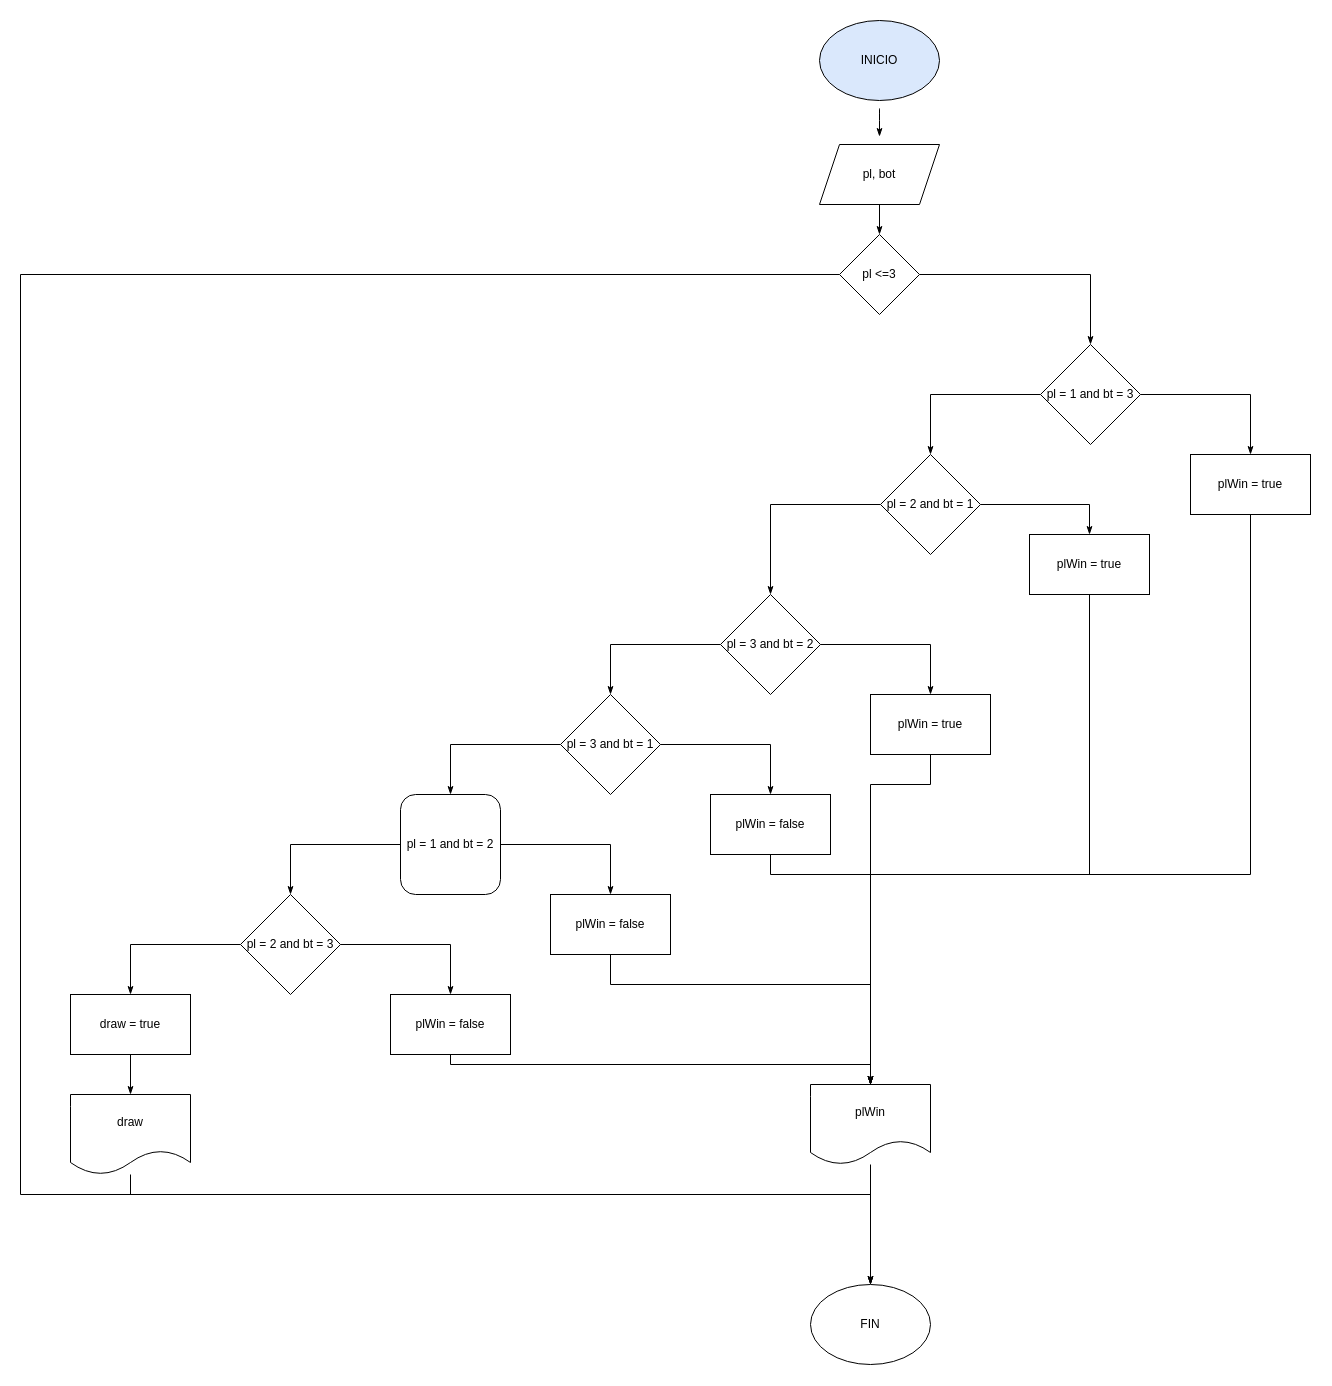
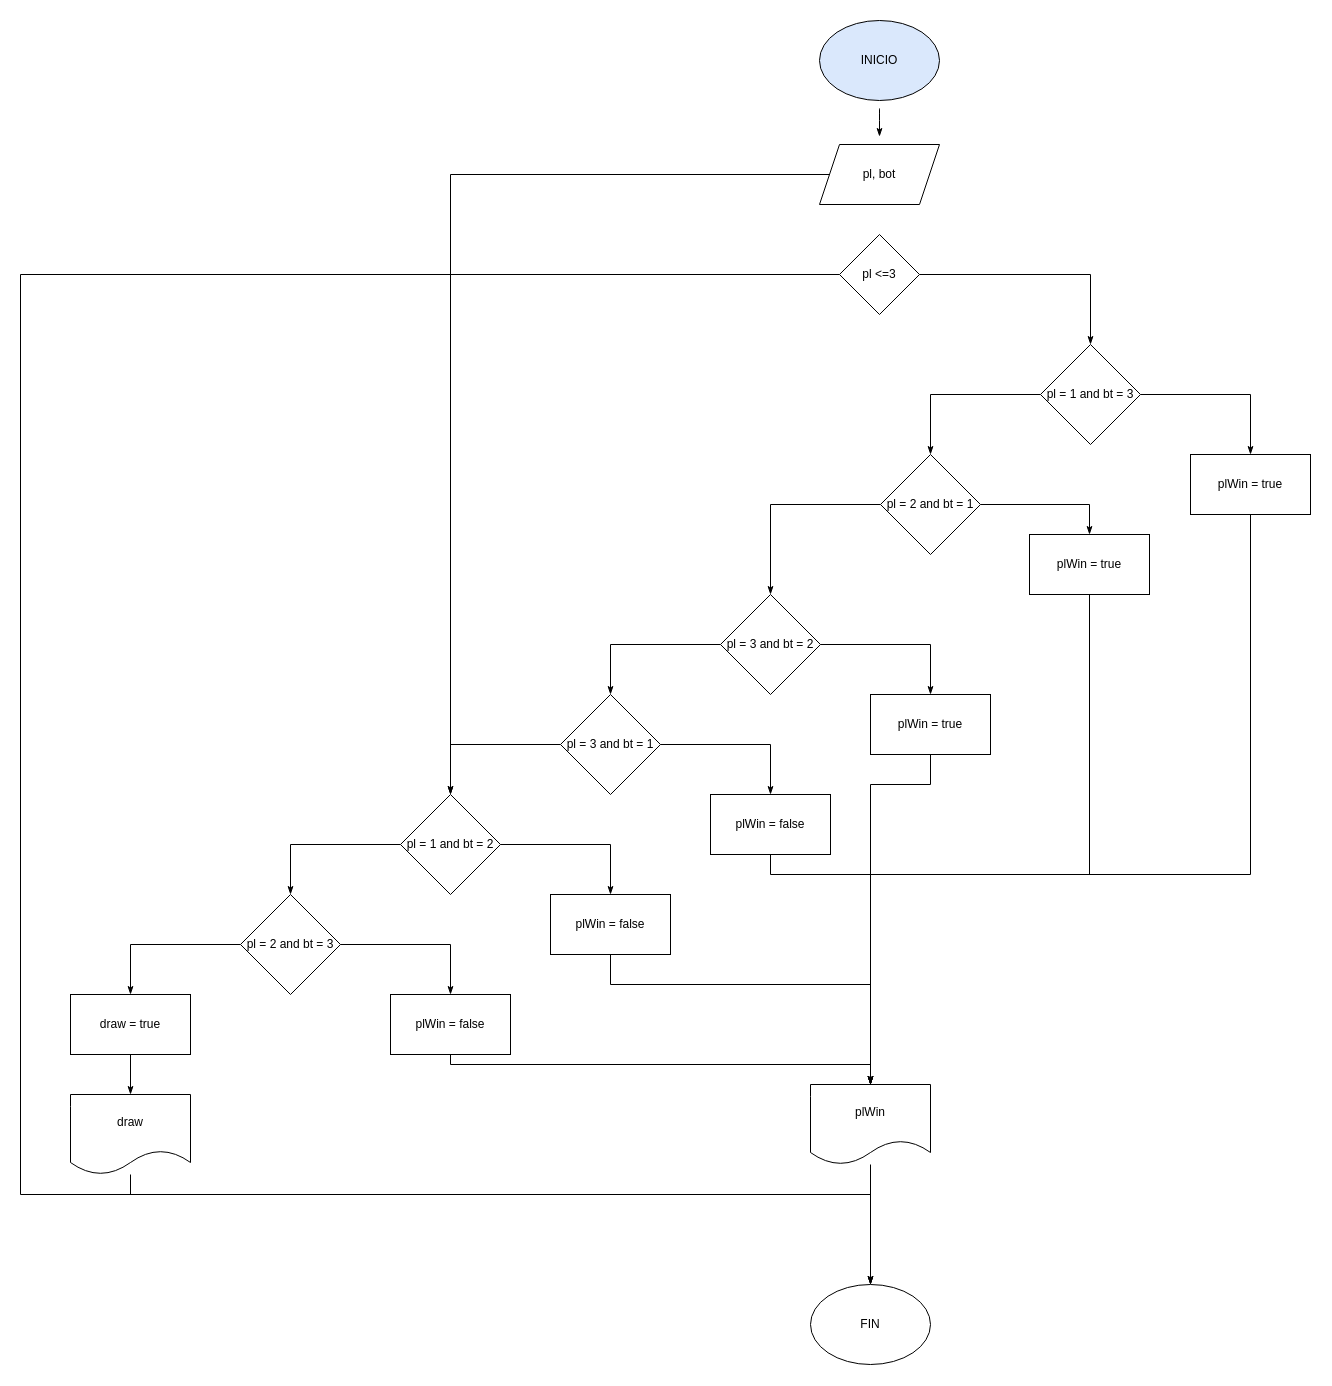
(880, 224) -> (451, 269)
(451, 845) -> (451, 845)
